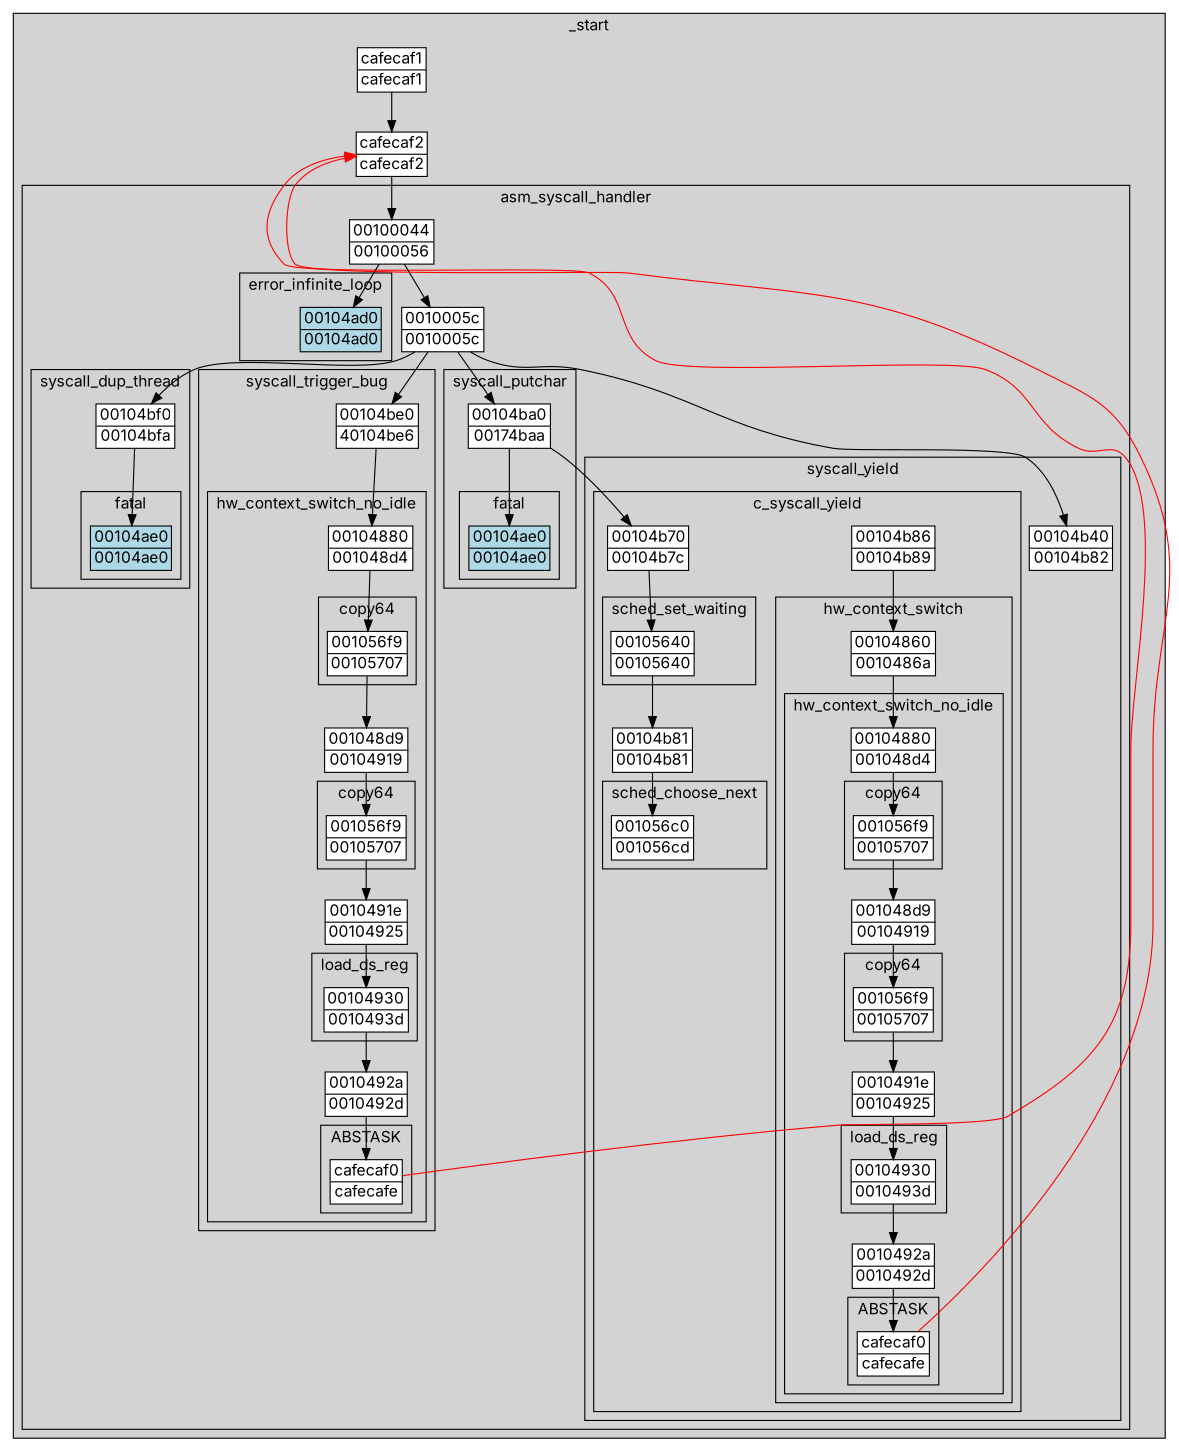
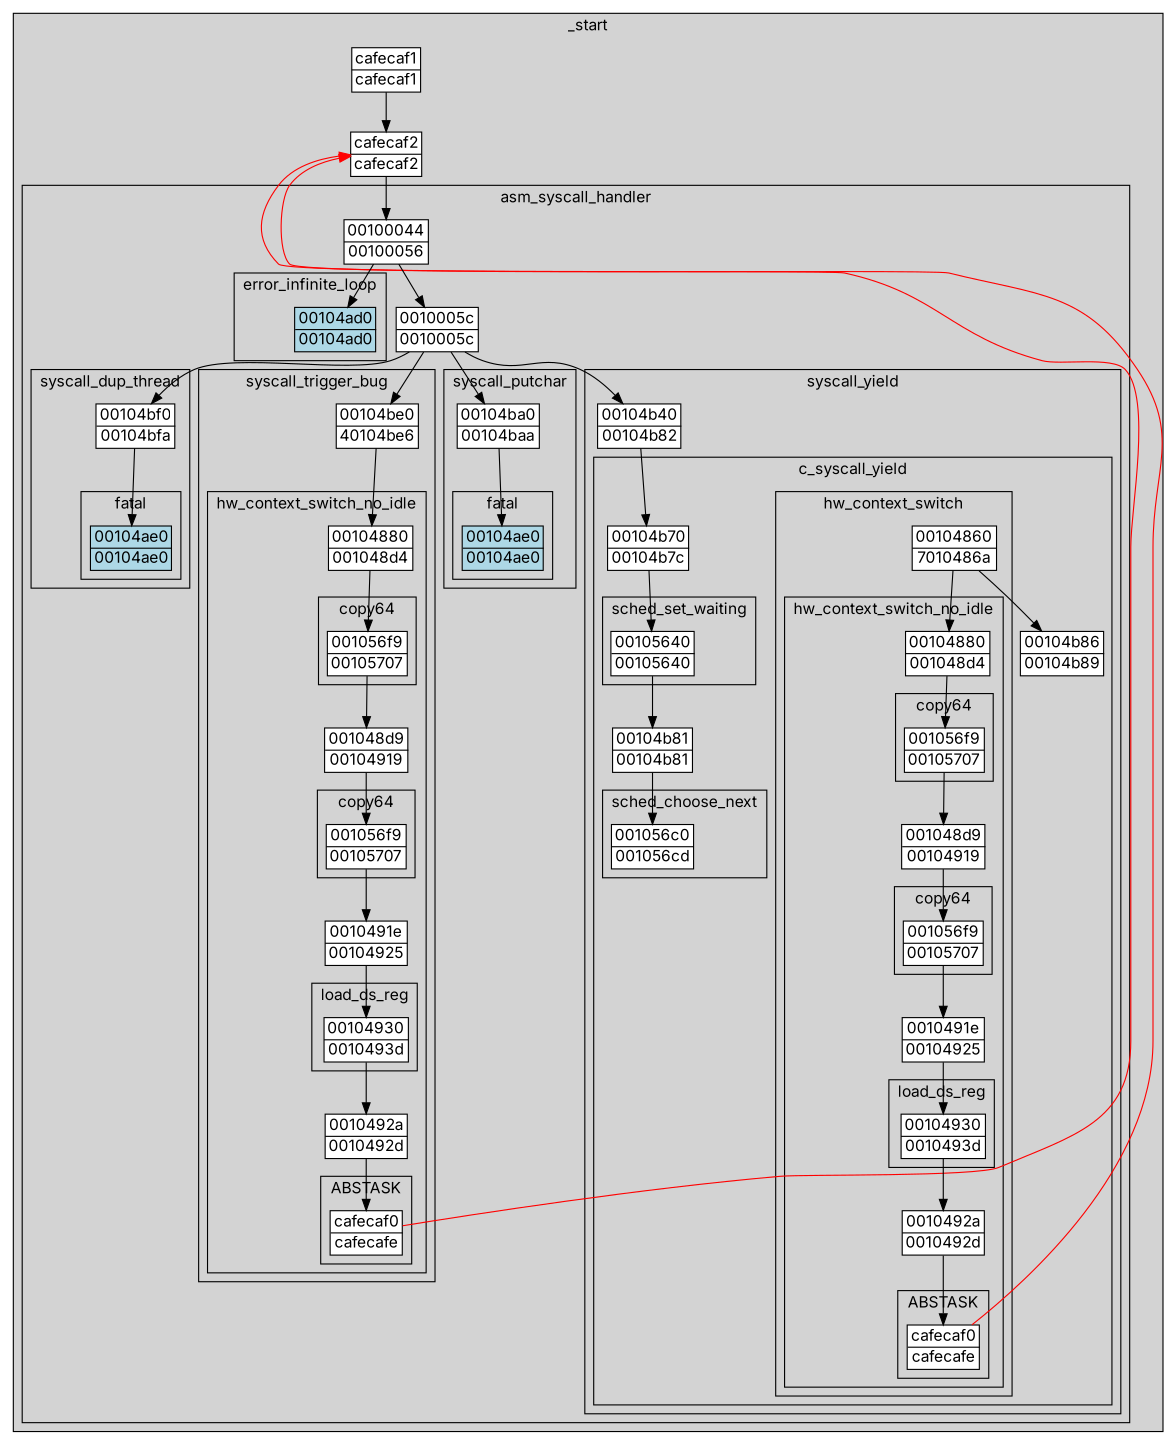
(509, 436) -> (498, 436)
(593, 484) -> (643, 481)
(893, 589) -> (1000, 590)
(893, 664) -> (954, 558)
